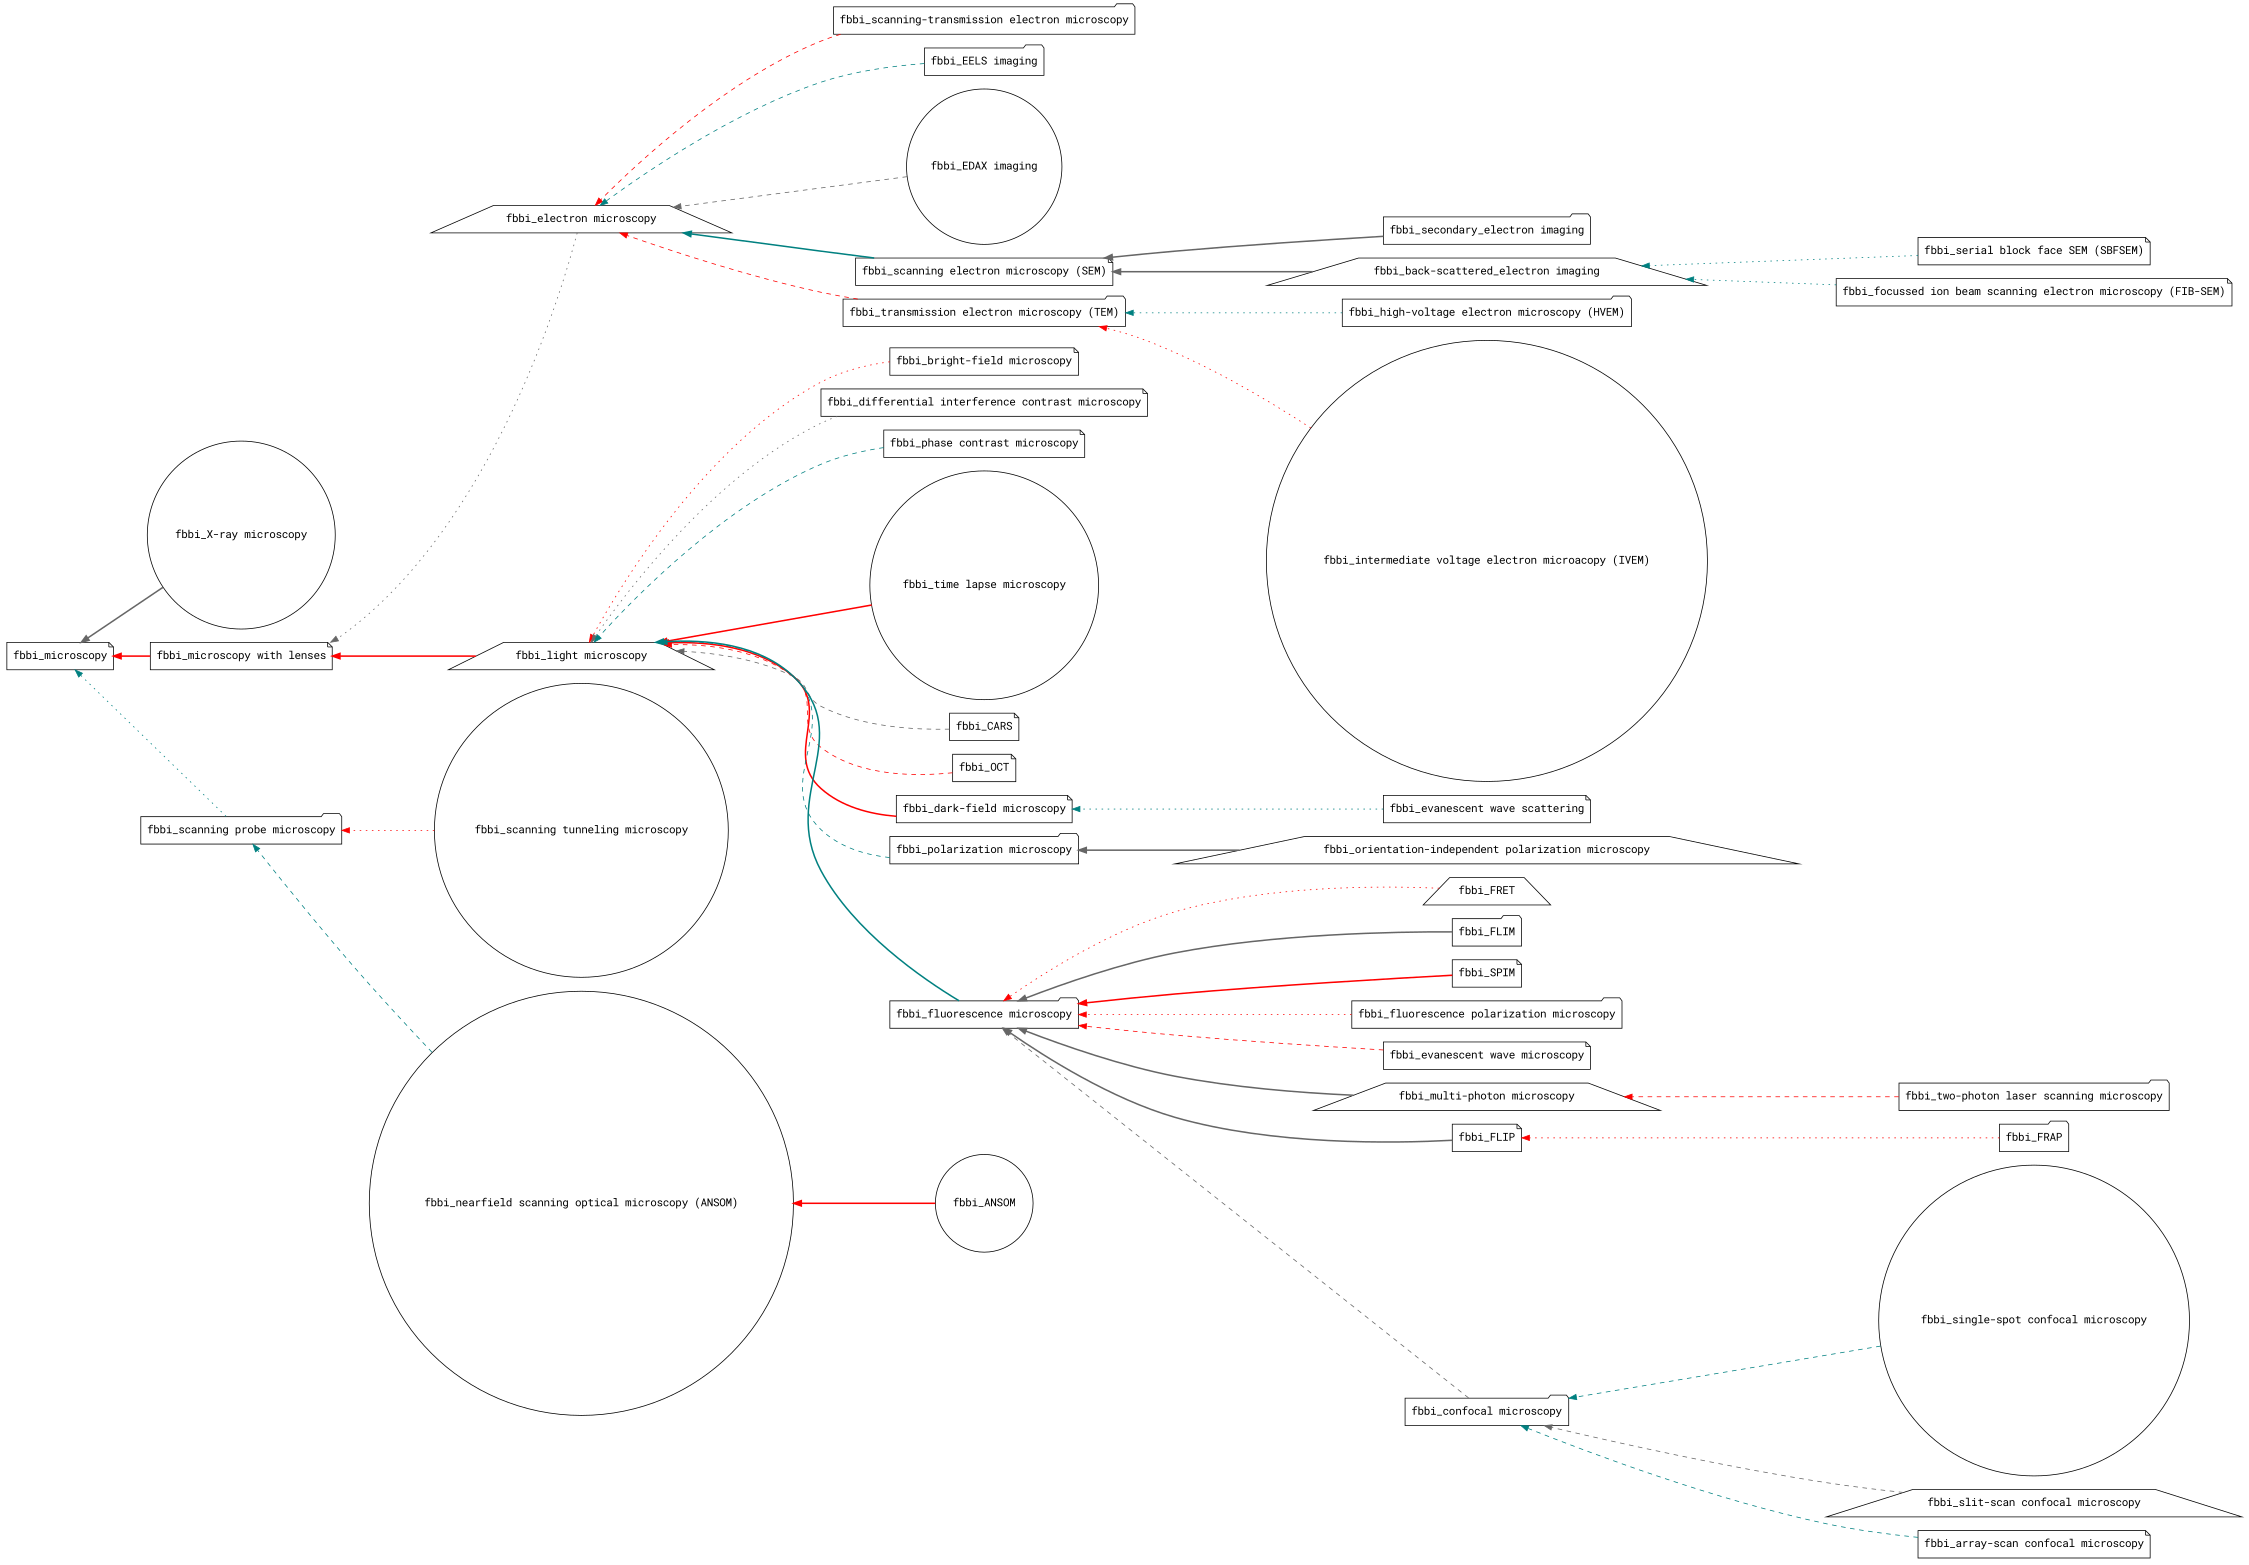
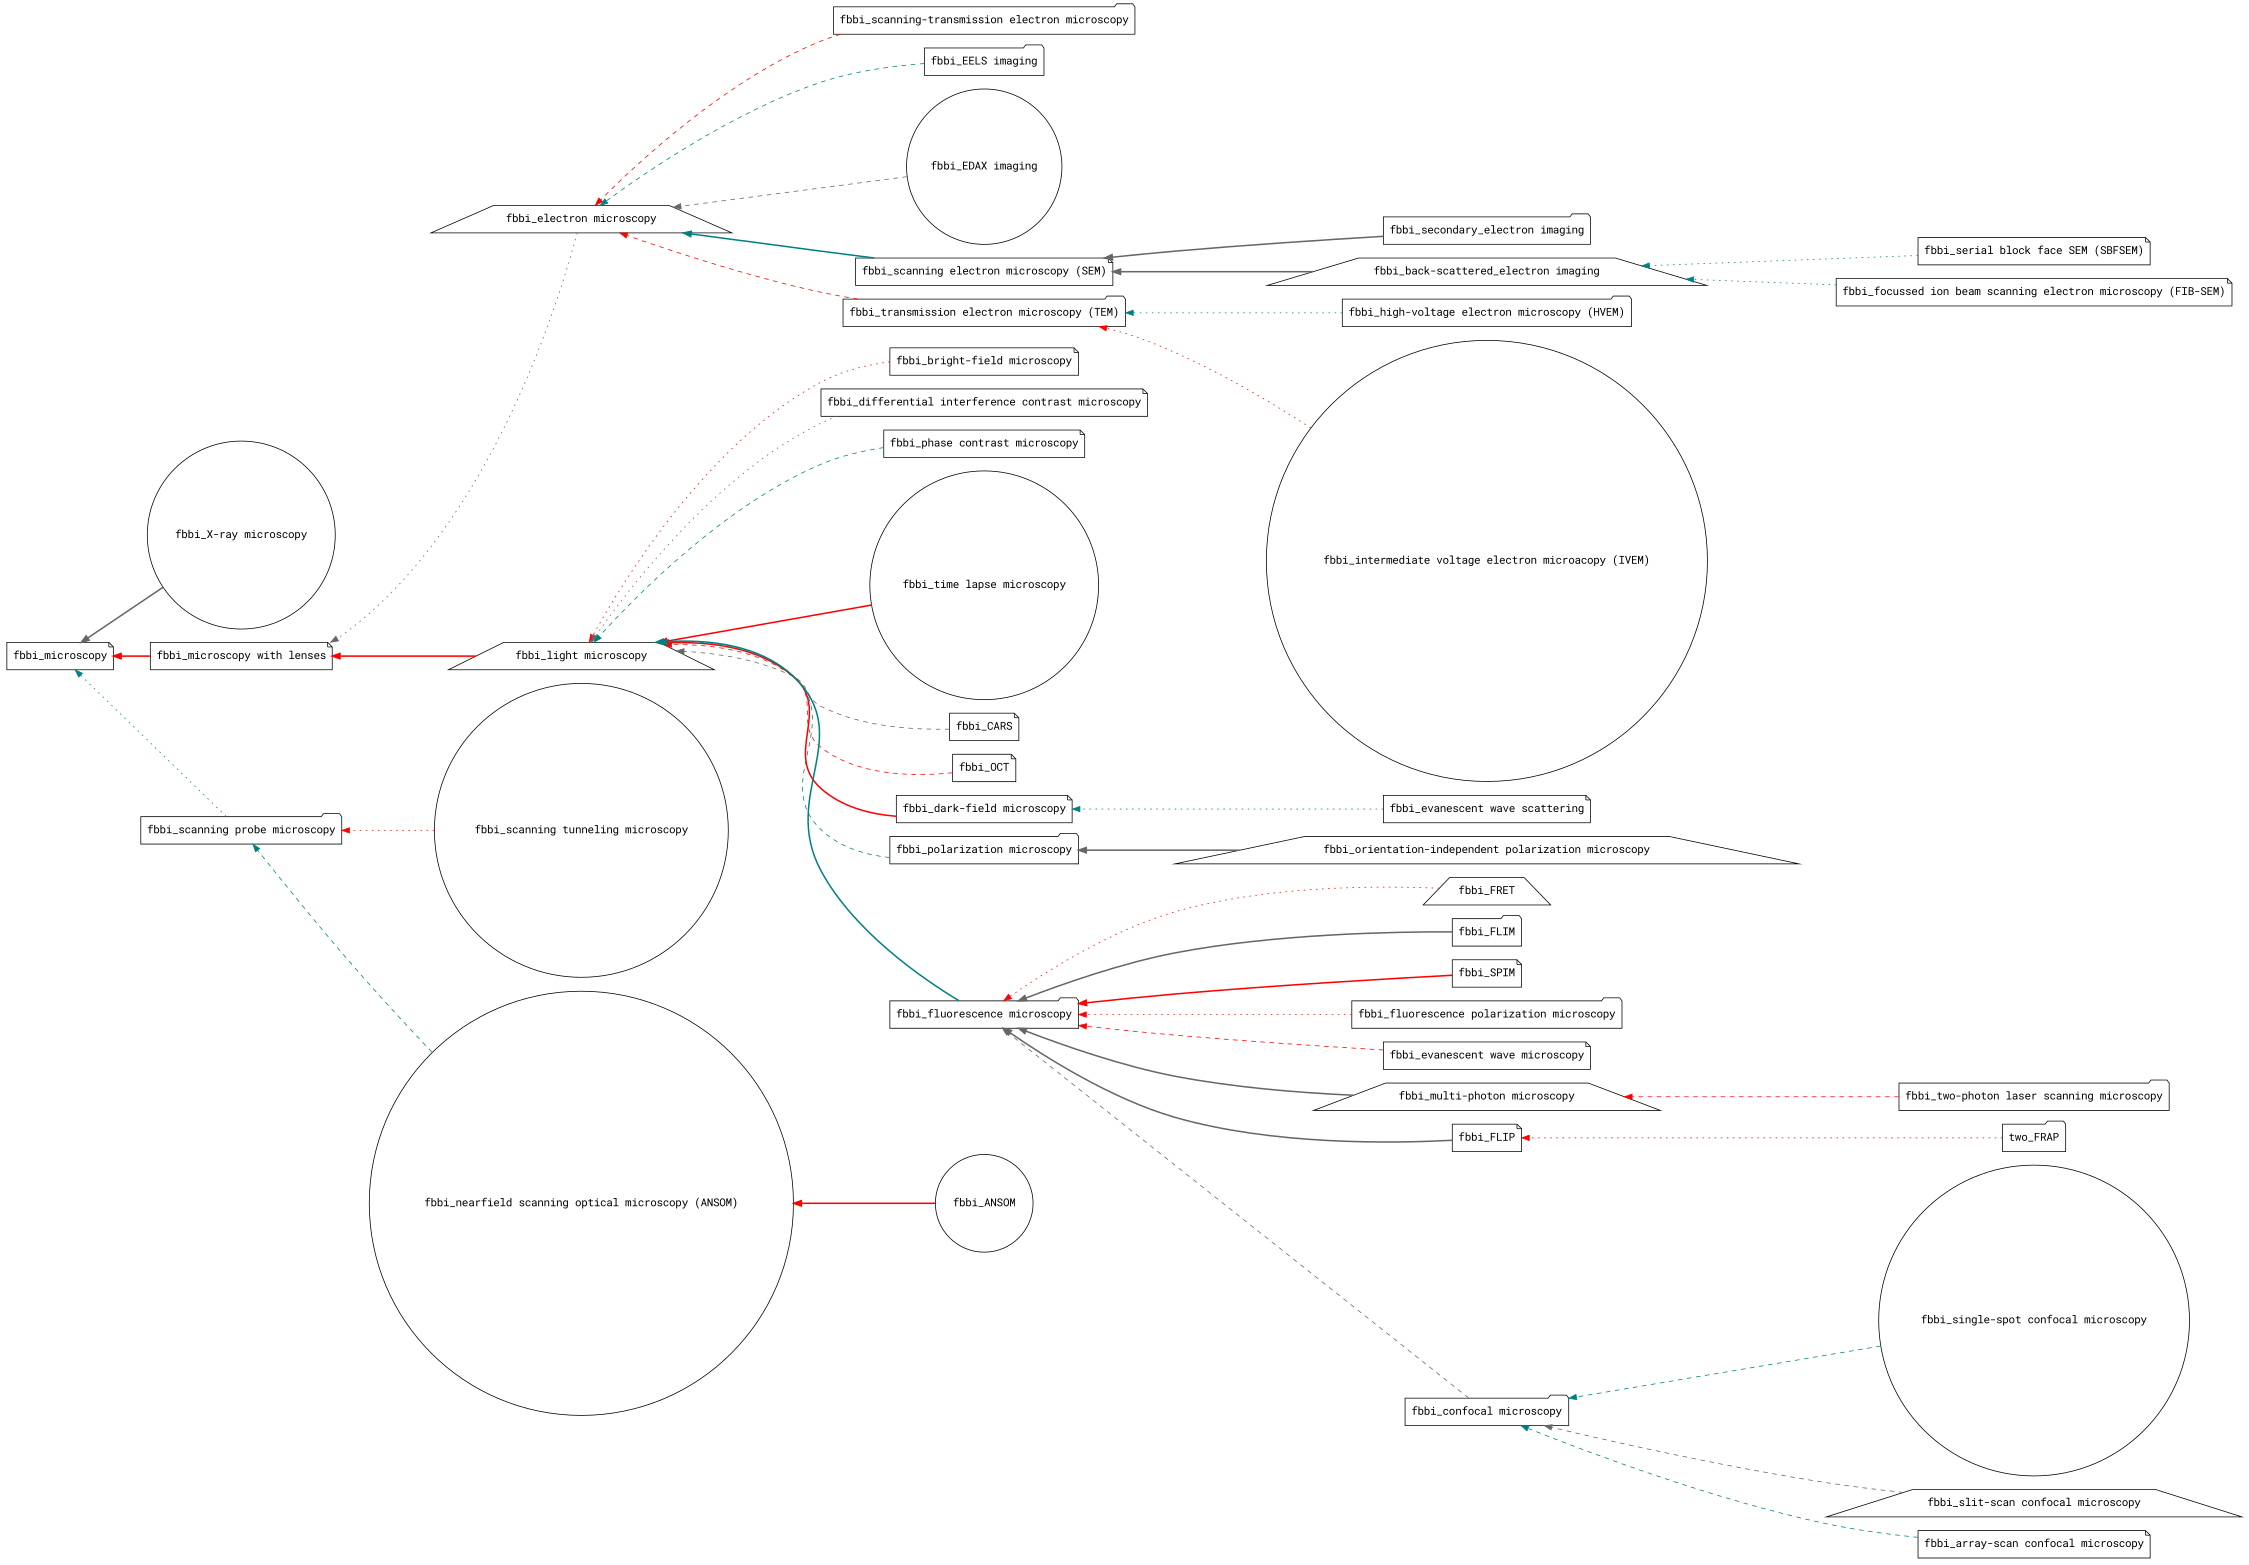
(2034, 1138) -> (2034, 1138)
